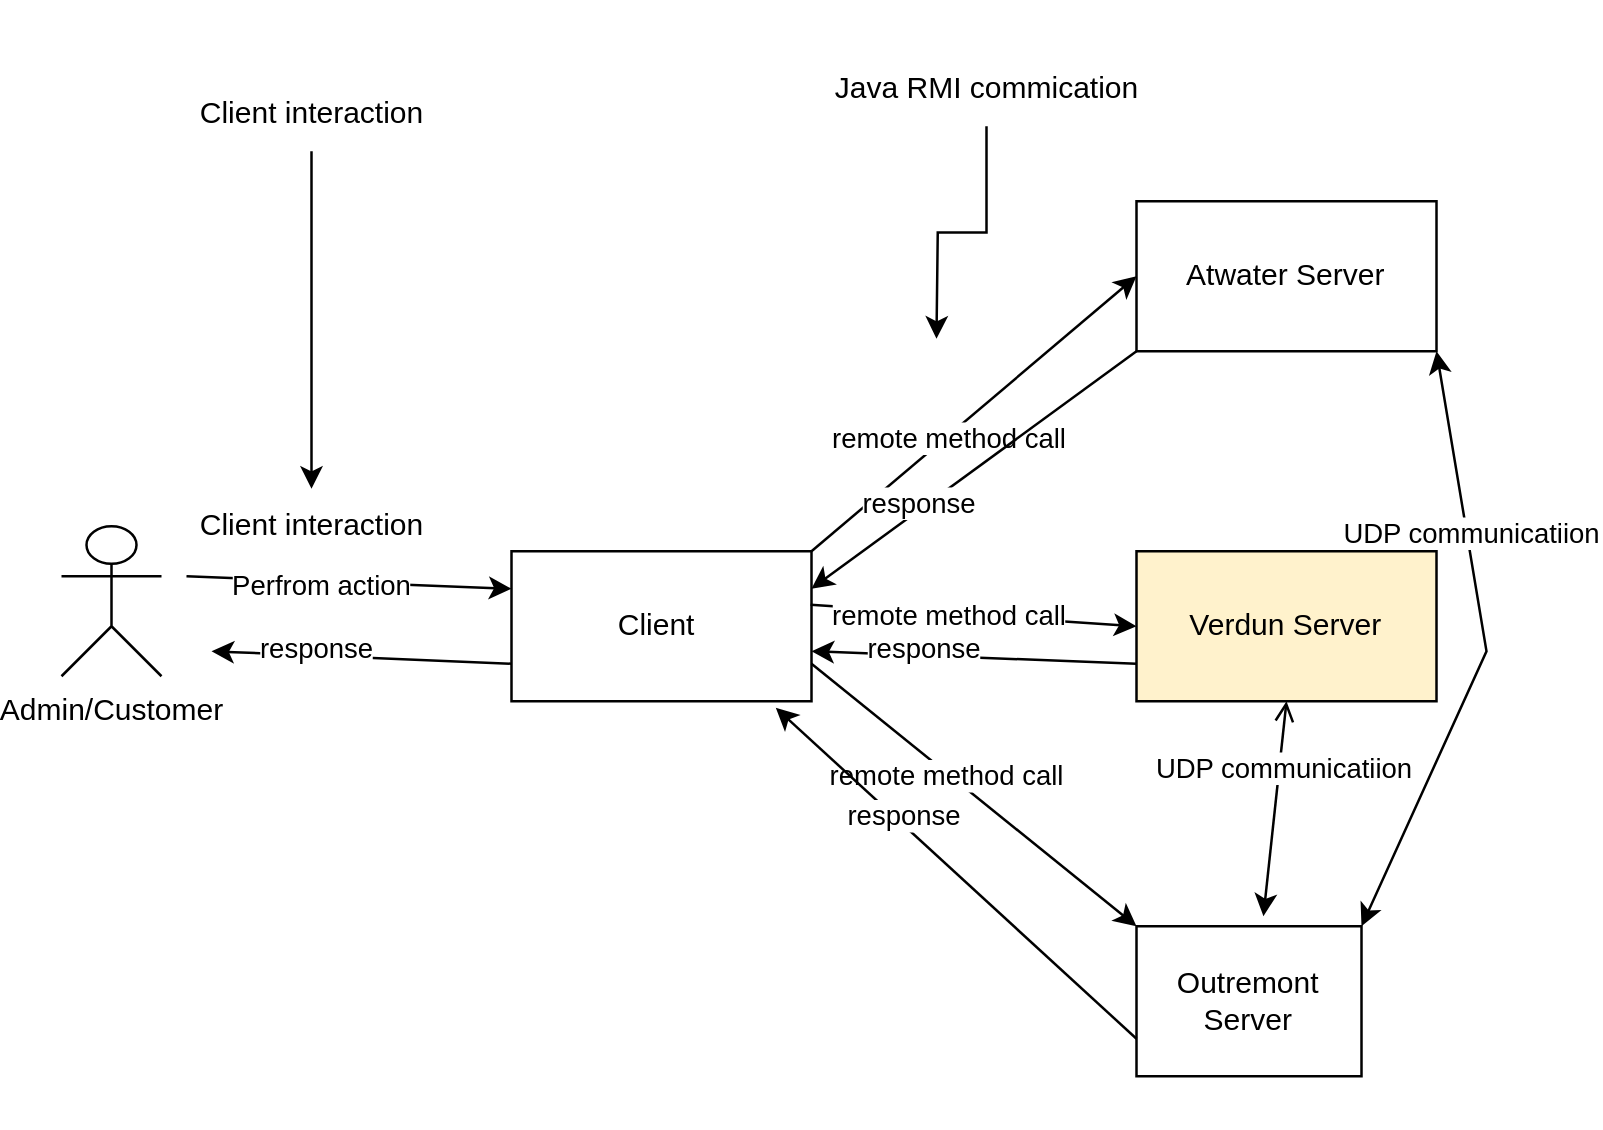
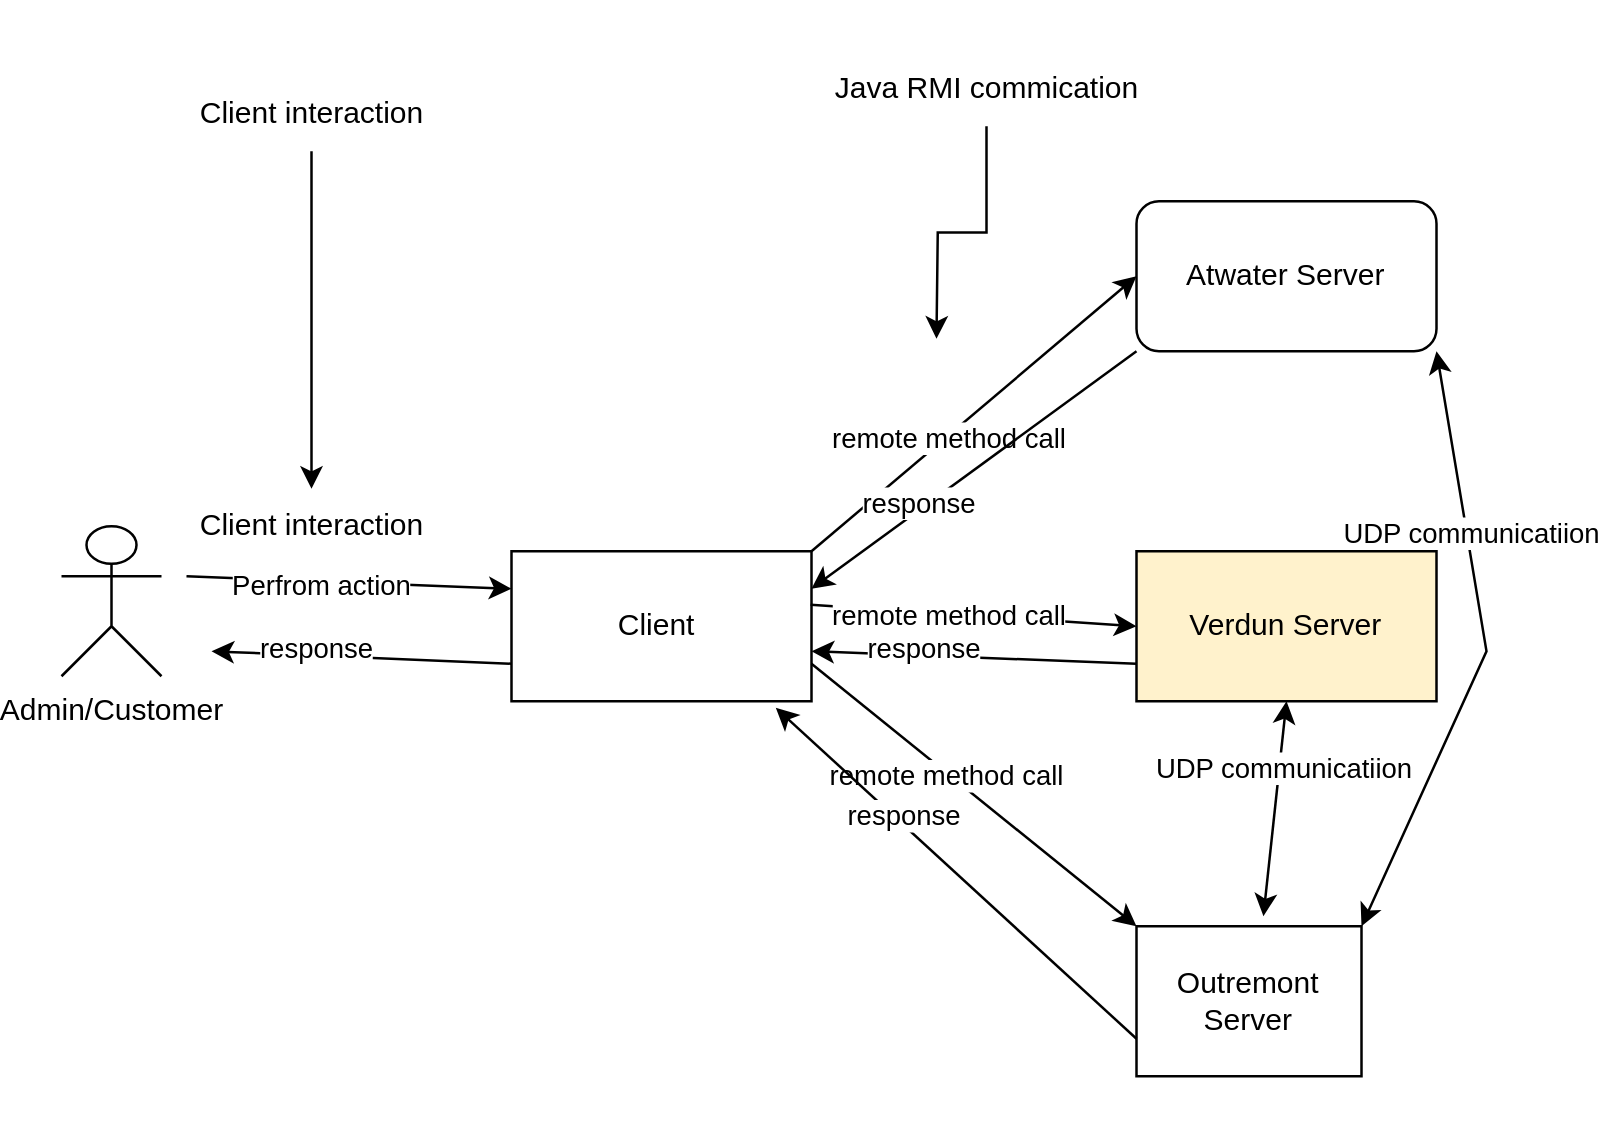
(1286, 276) -> (1286, 276)
(1285, 715) -> (1284, 719)
